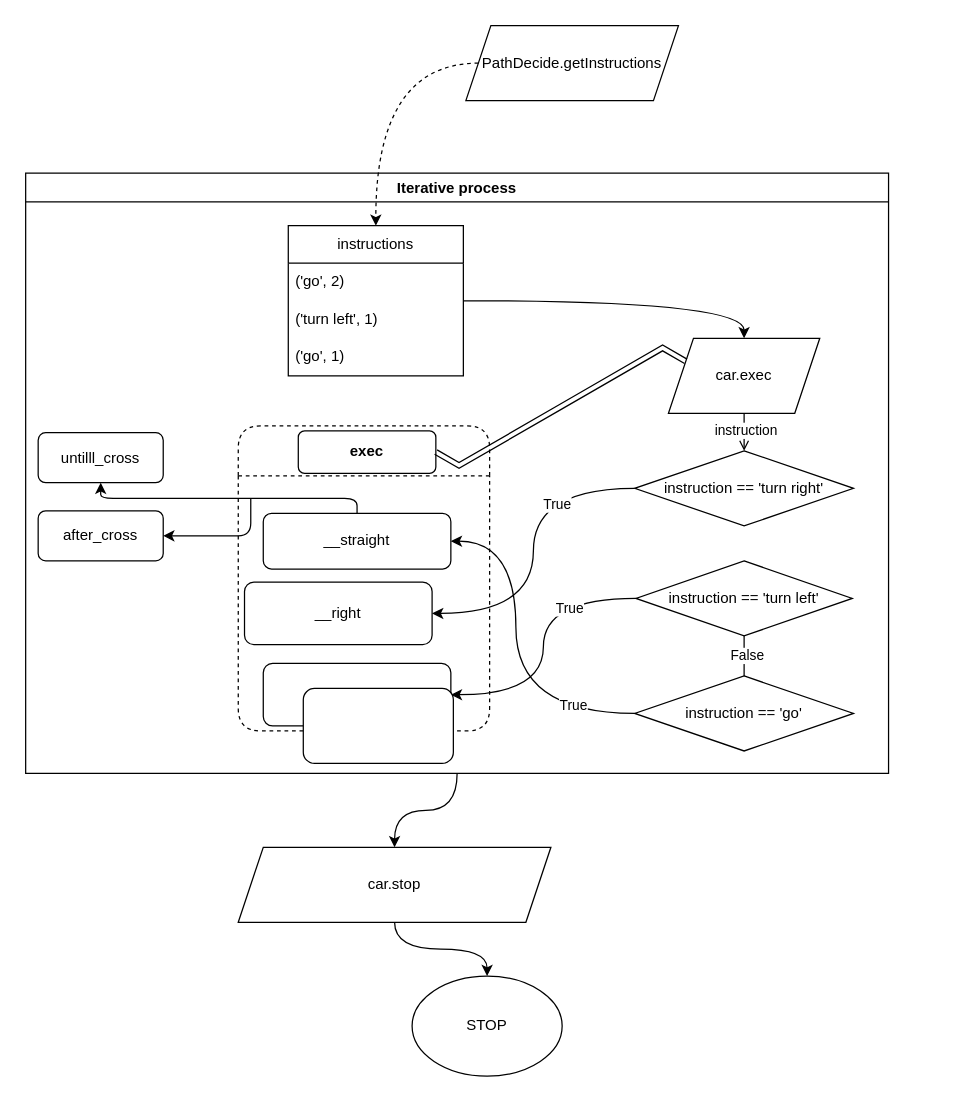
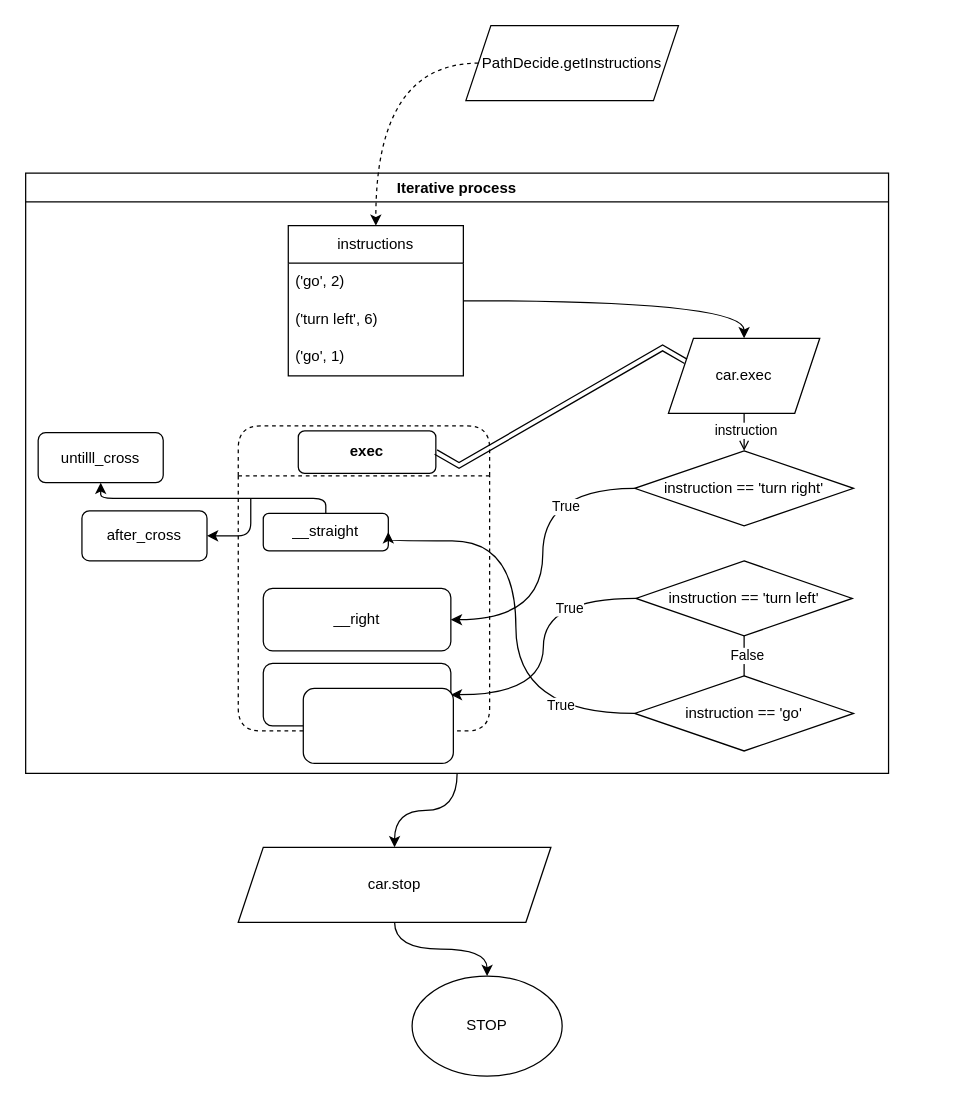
(351, 319) -> (351, 319)
(101, 536) -> (144, 536)
(357, 541) -> (326, 532)
(338, 613) -> (357, 619)
